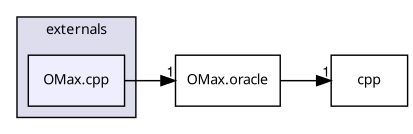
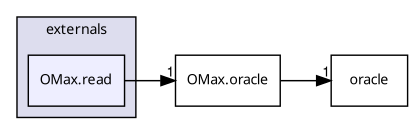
(76, 81) -> (76, 81)
(369, 81) -> (369, 81)
